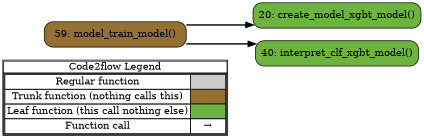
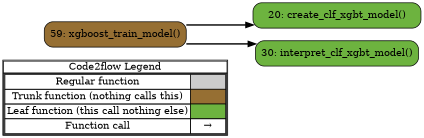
(337, 15) -> (337, 15)
(115, 34) -> (115, 34)
(337, 53) -> (337, 53)
